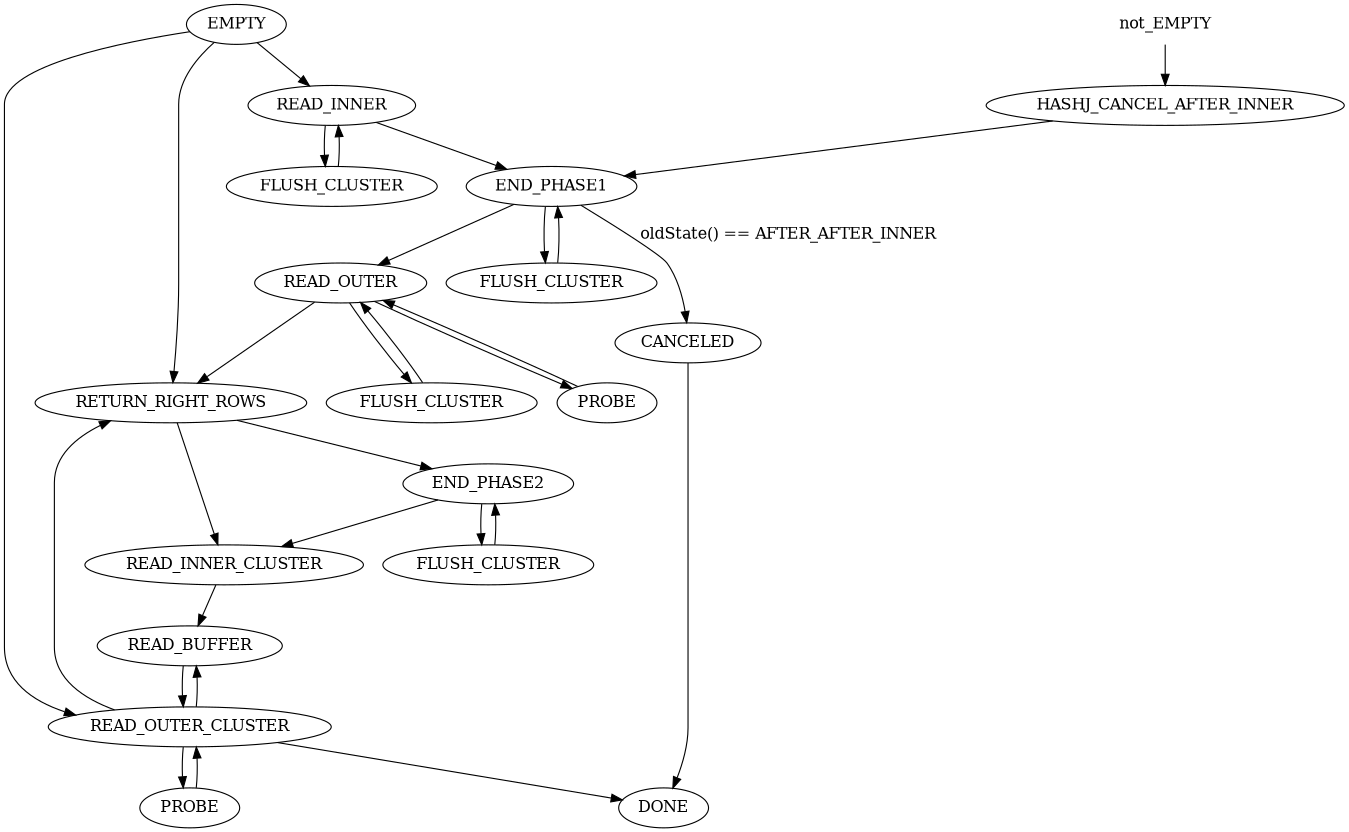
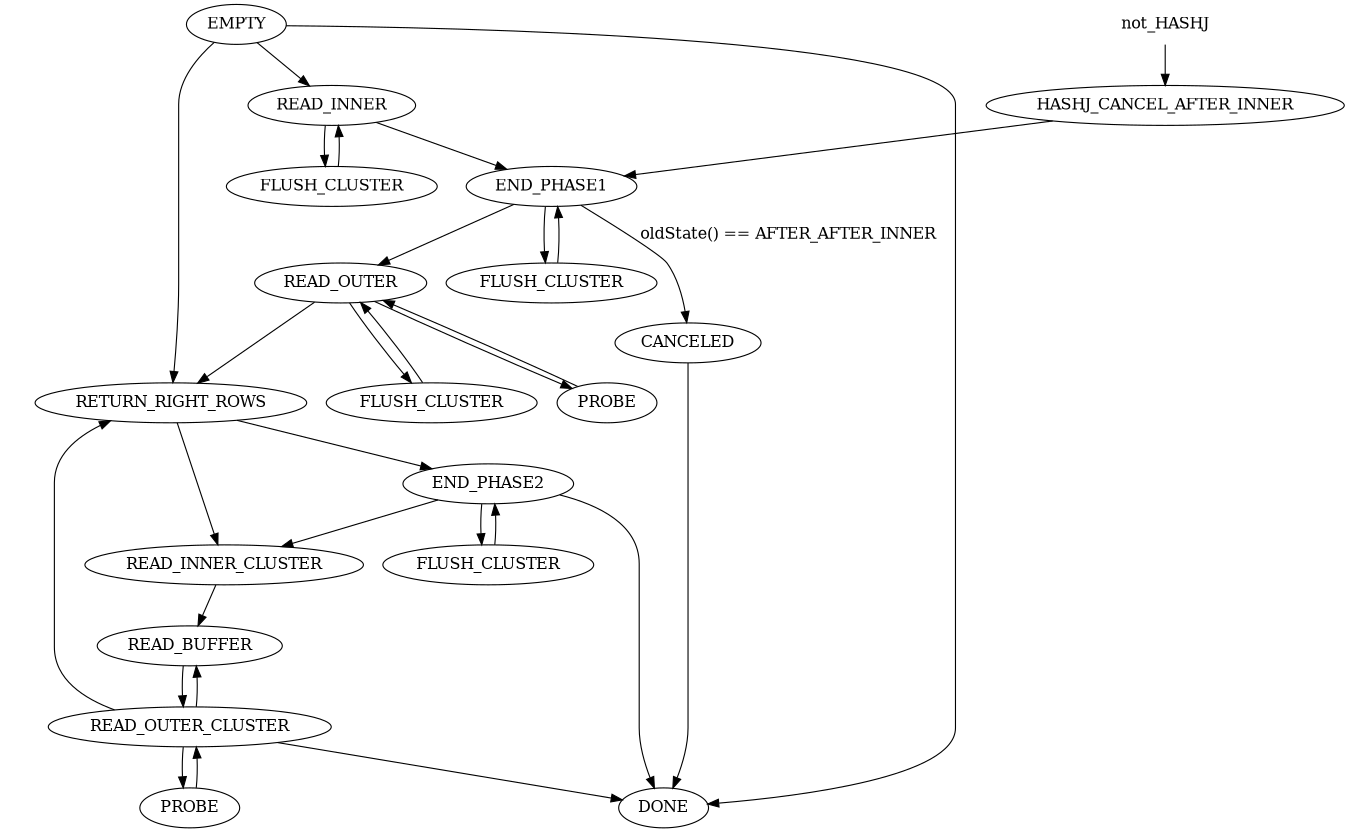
(1165, 24) -> (1165, 24)
(4, 320) -> (955, 204)
none -> (639, 615)
